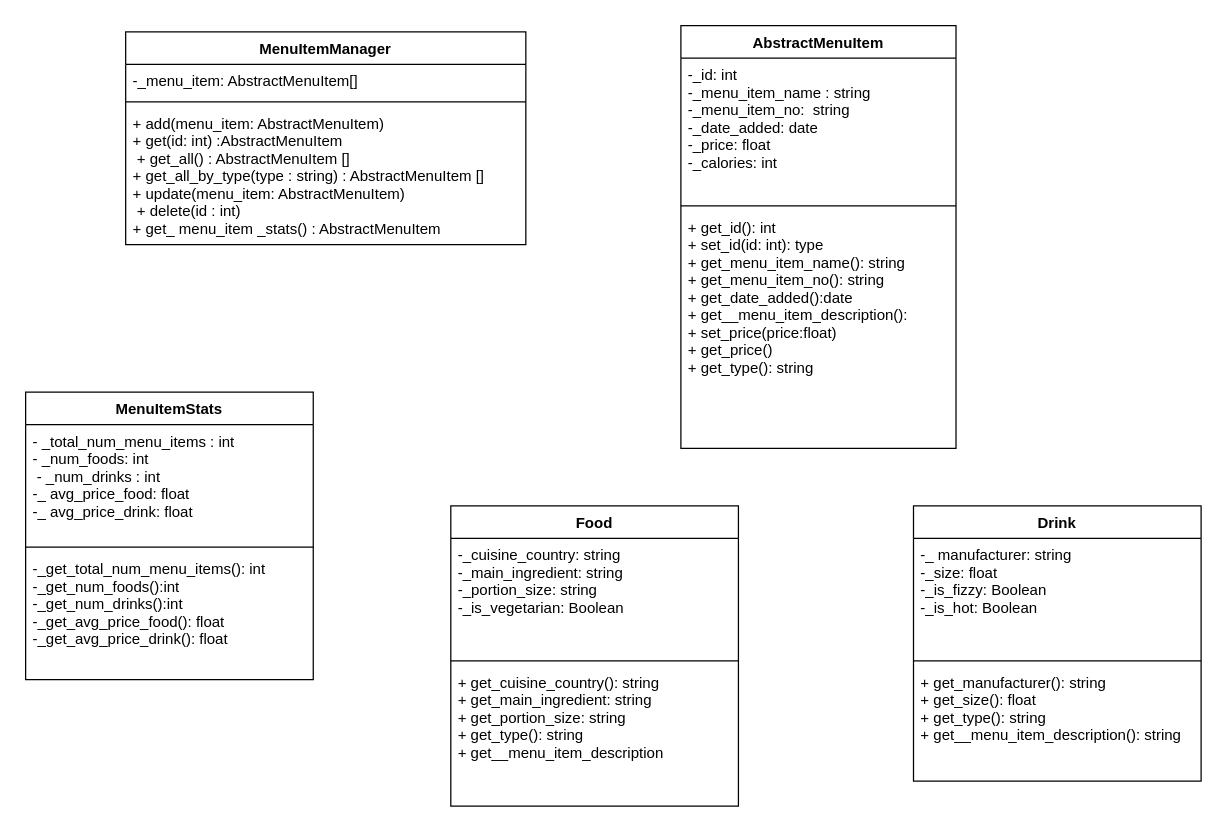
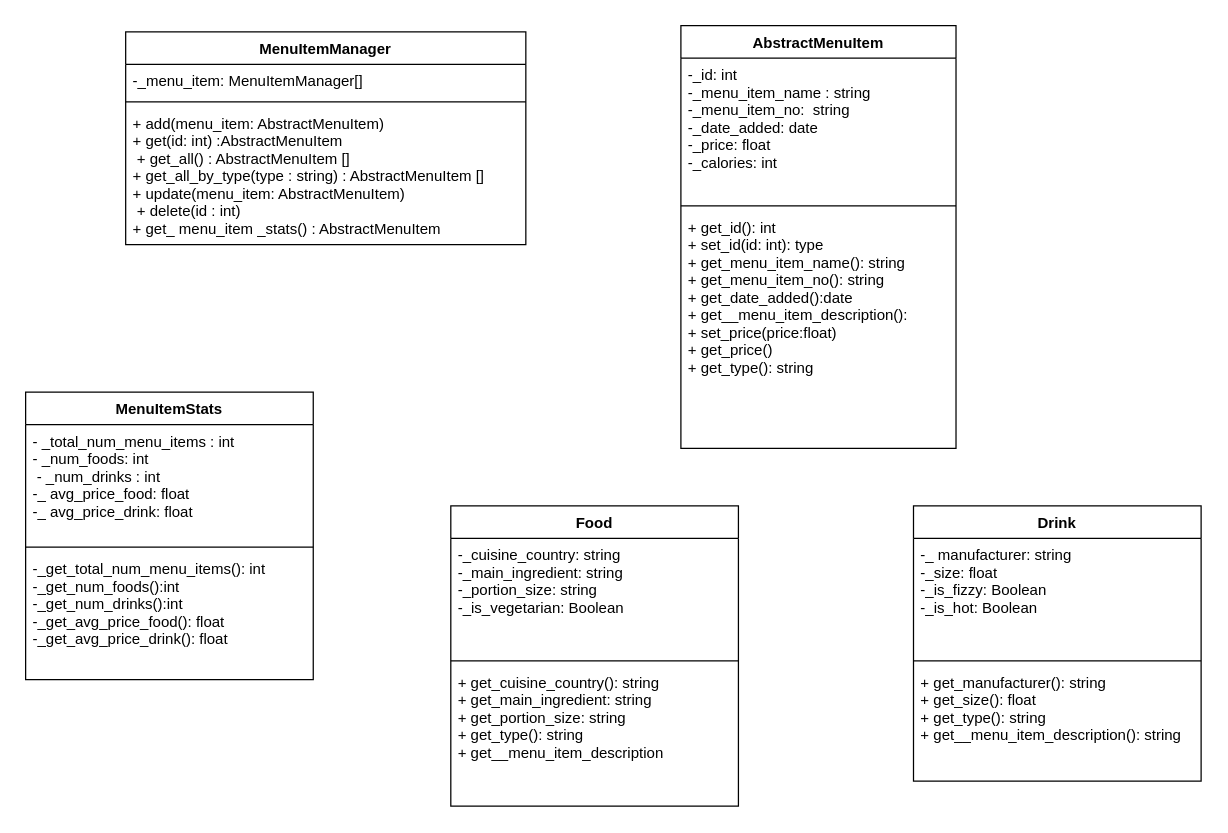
(257, 81) -> (253, 81)
